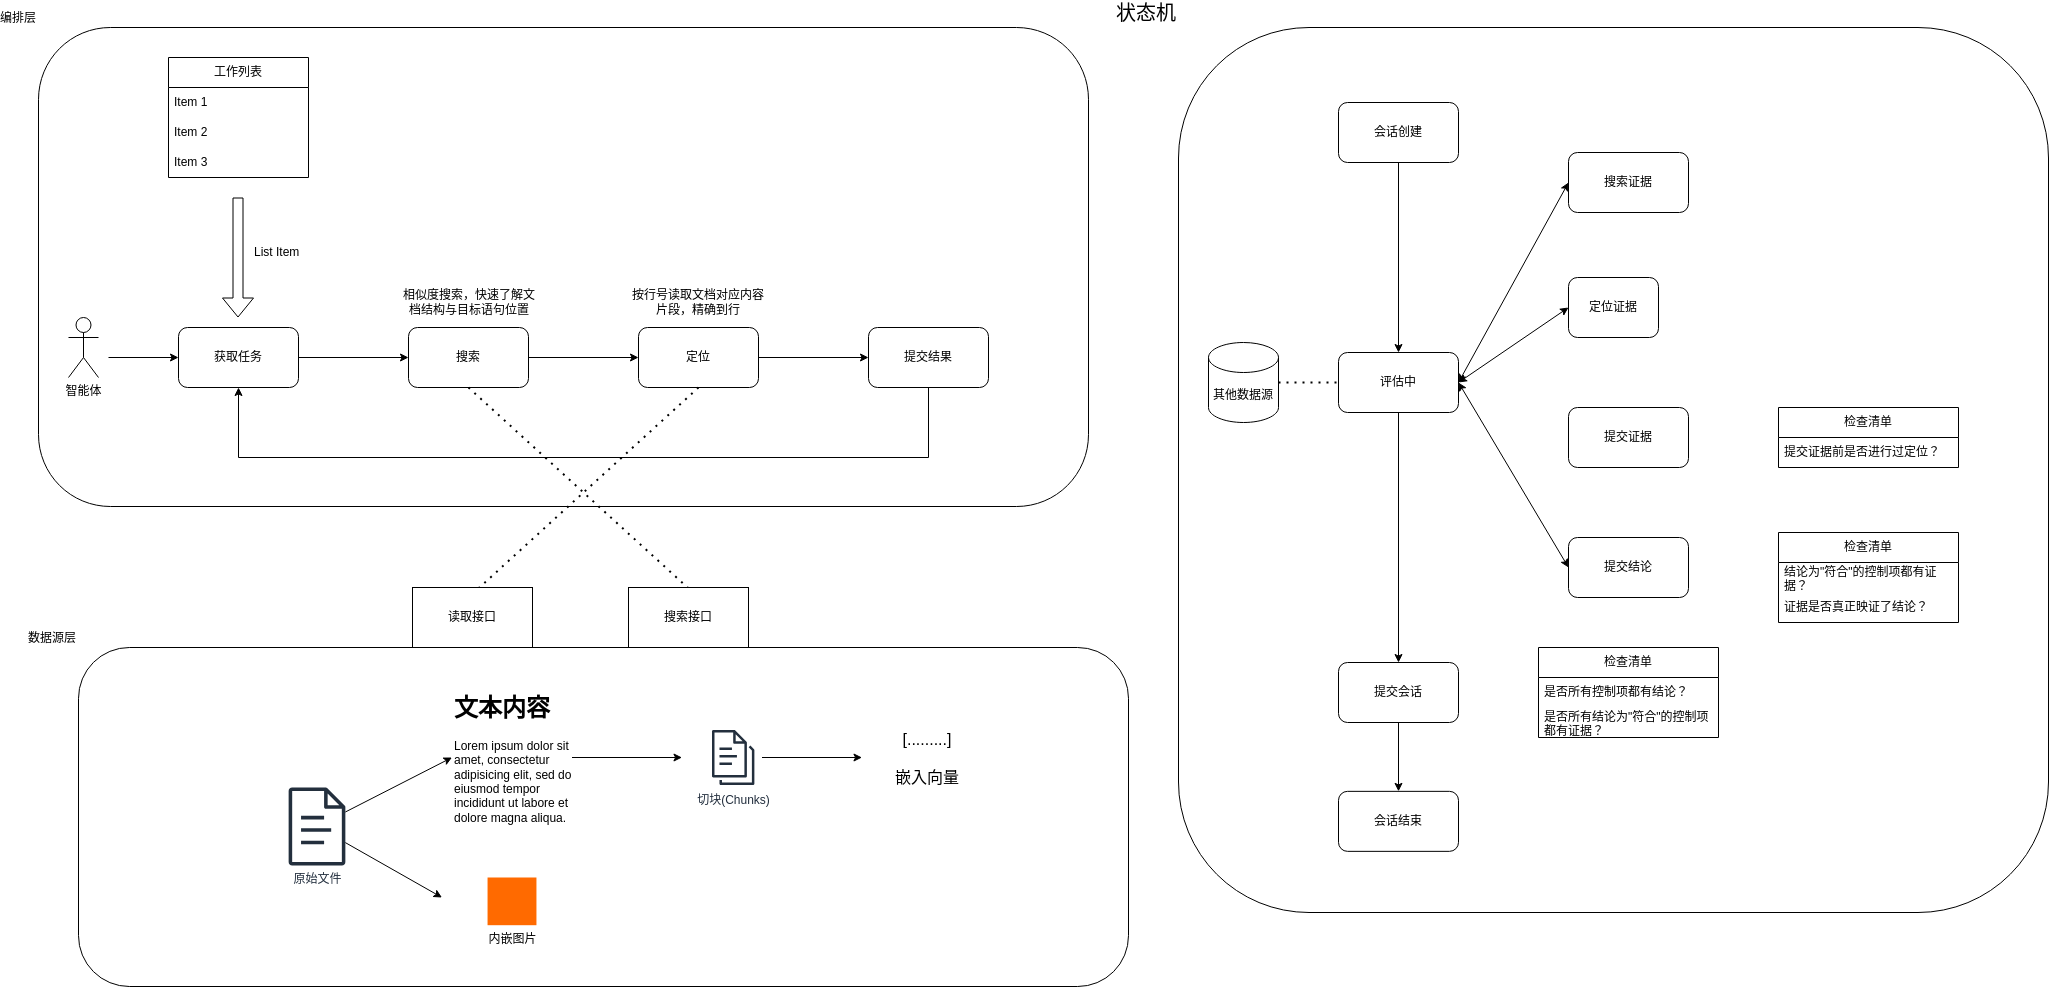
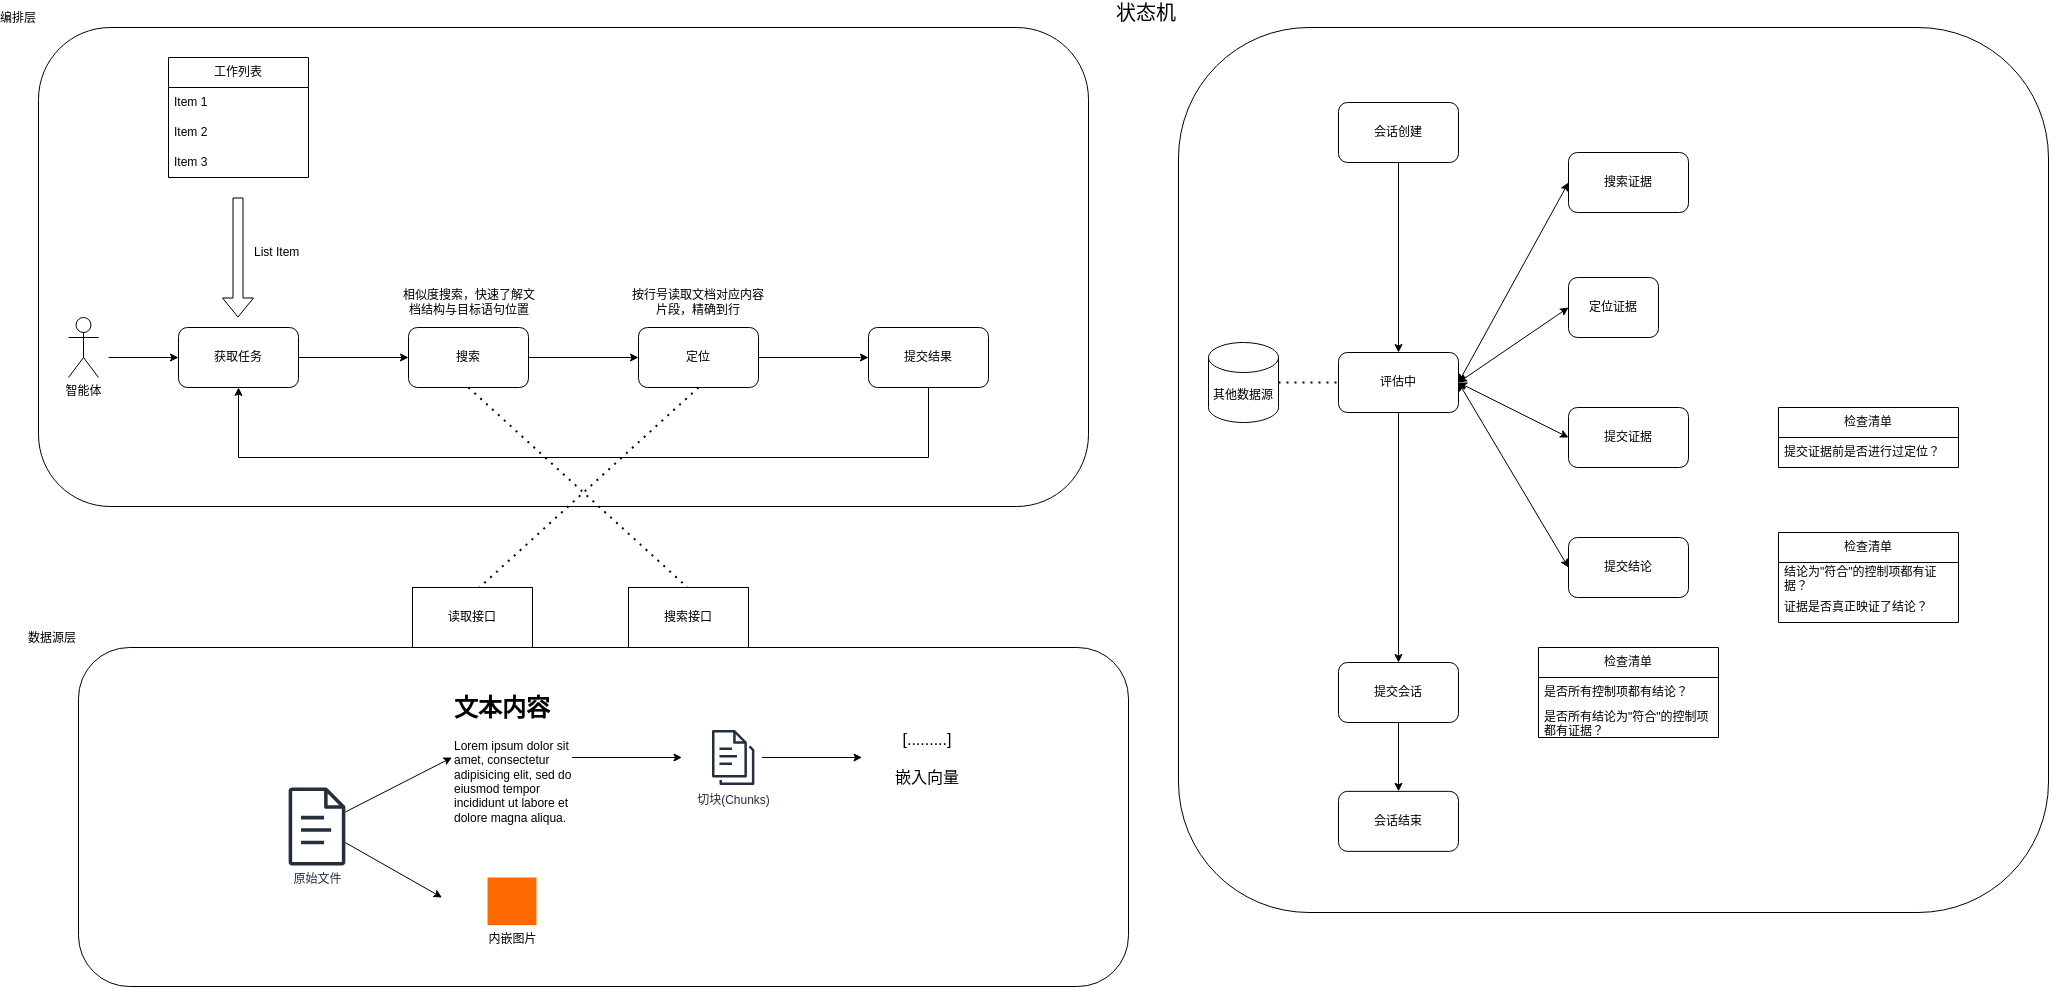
none -> (1514, 410)
